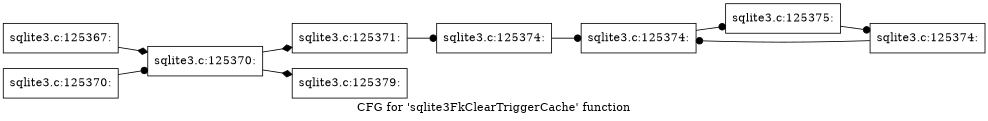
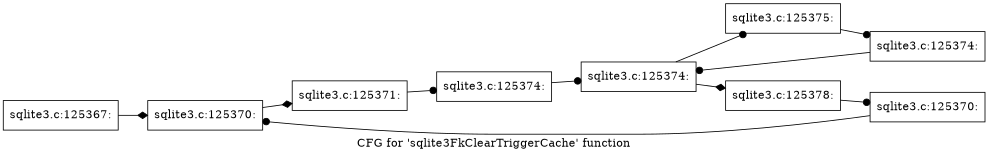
(350, 83) -> none
none -> (783, 96)
